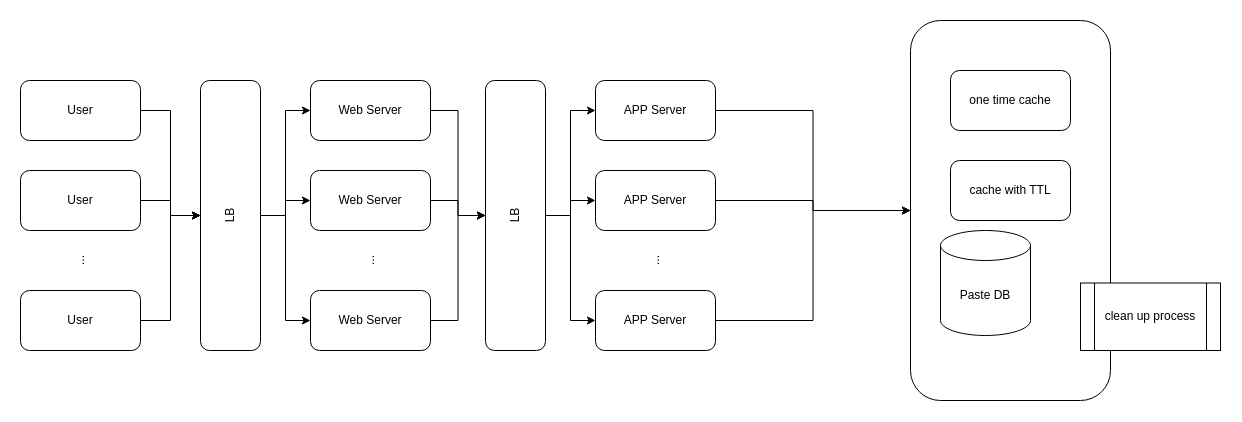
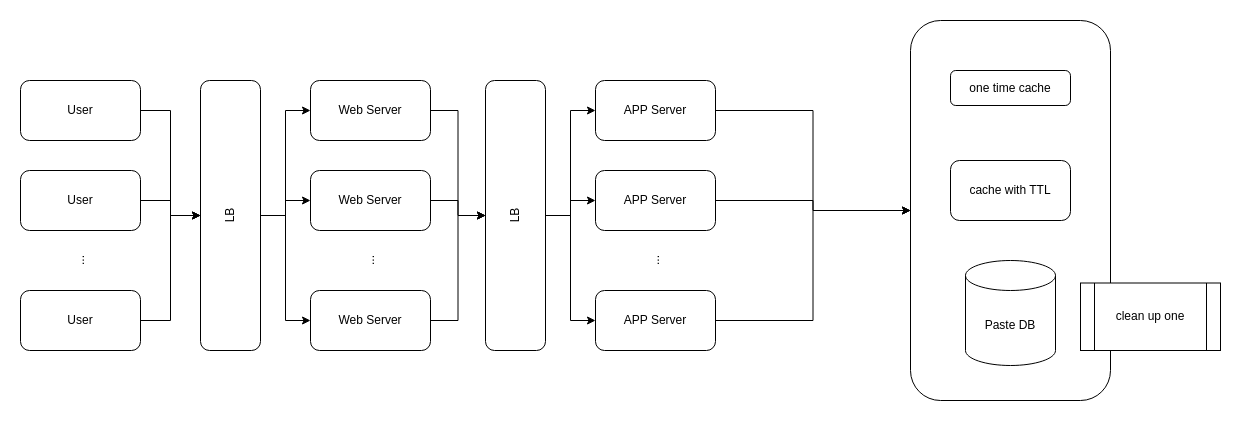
(1011, 101) -> (1011, 88)
(986, 283) -> (1011, 313)
(1151, 317) -> (1151, 317)
